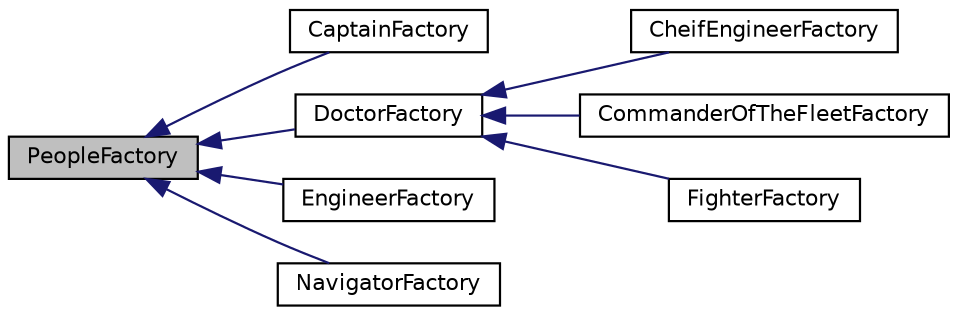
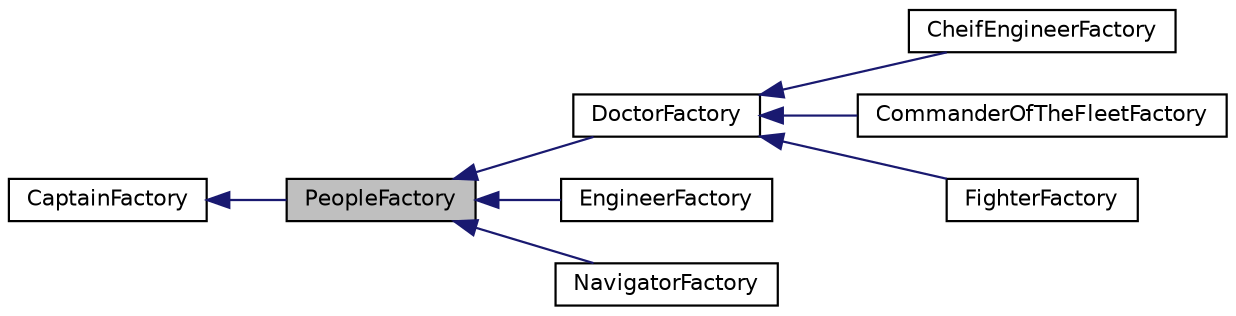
(247, 87) -> (258, 200)
